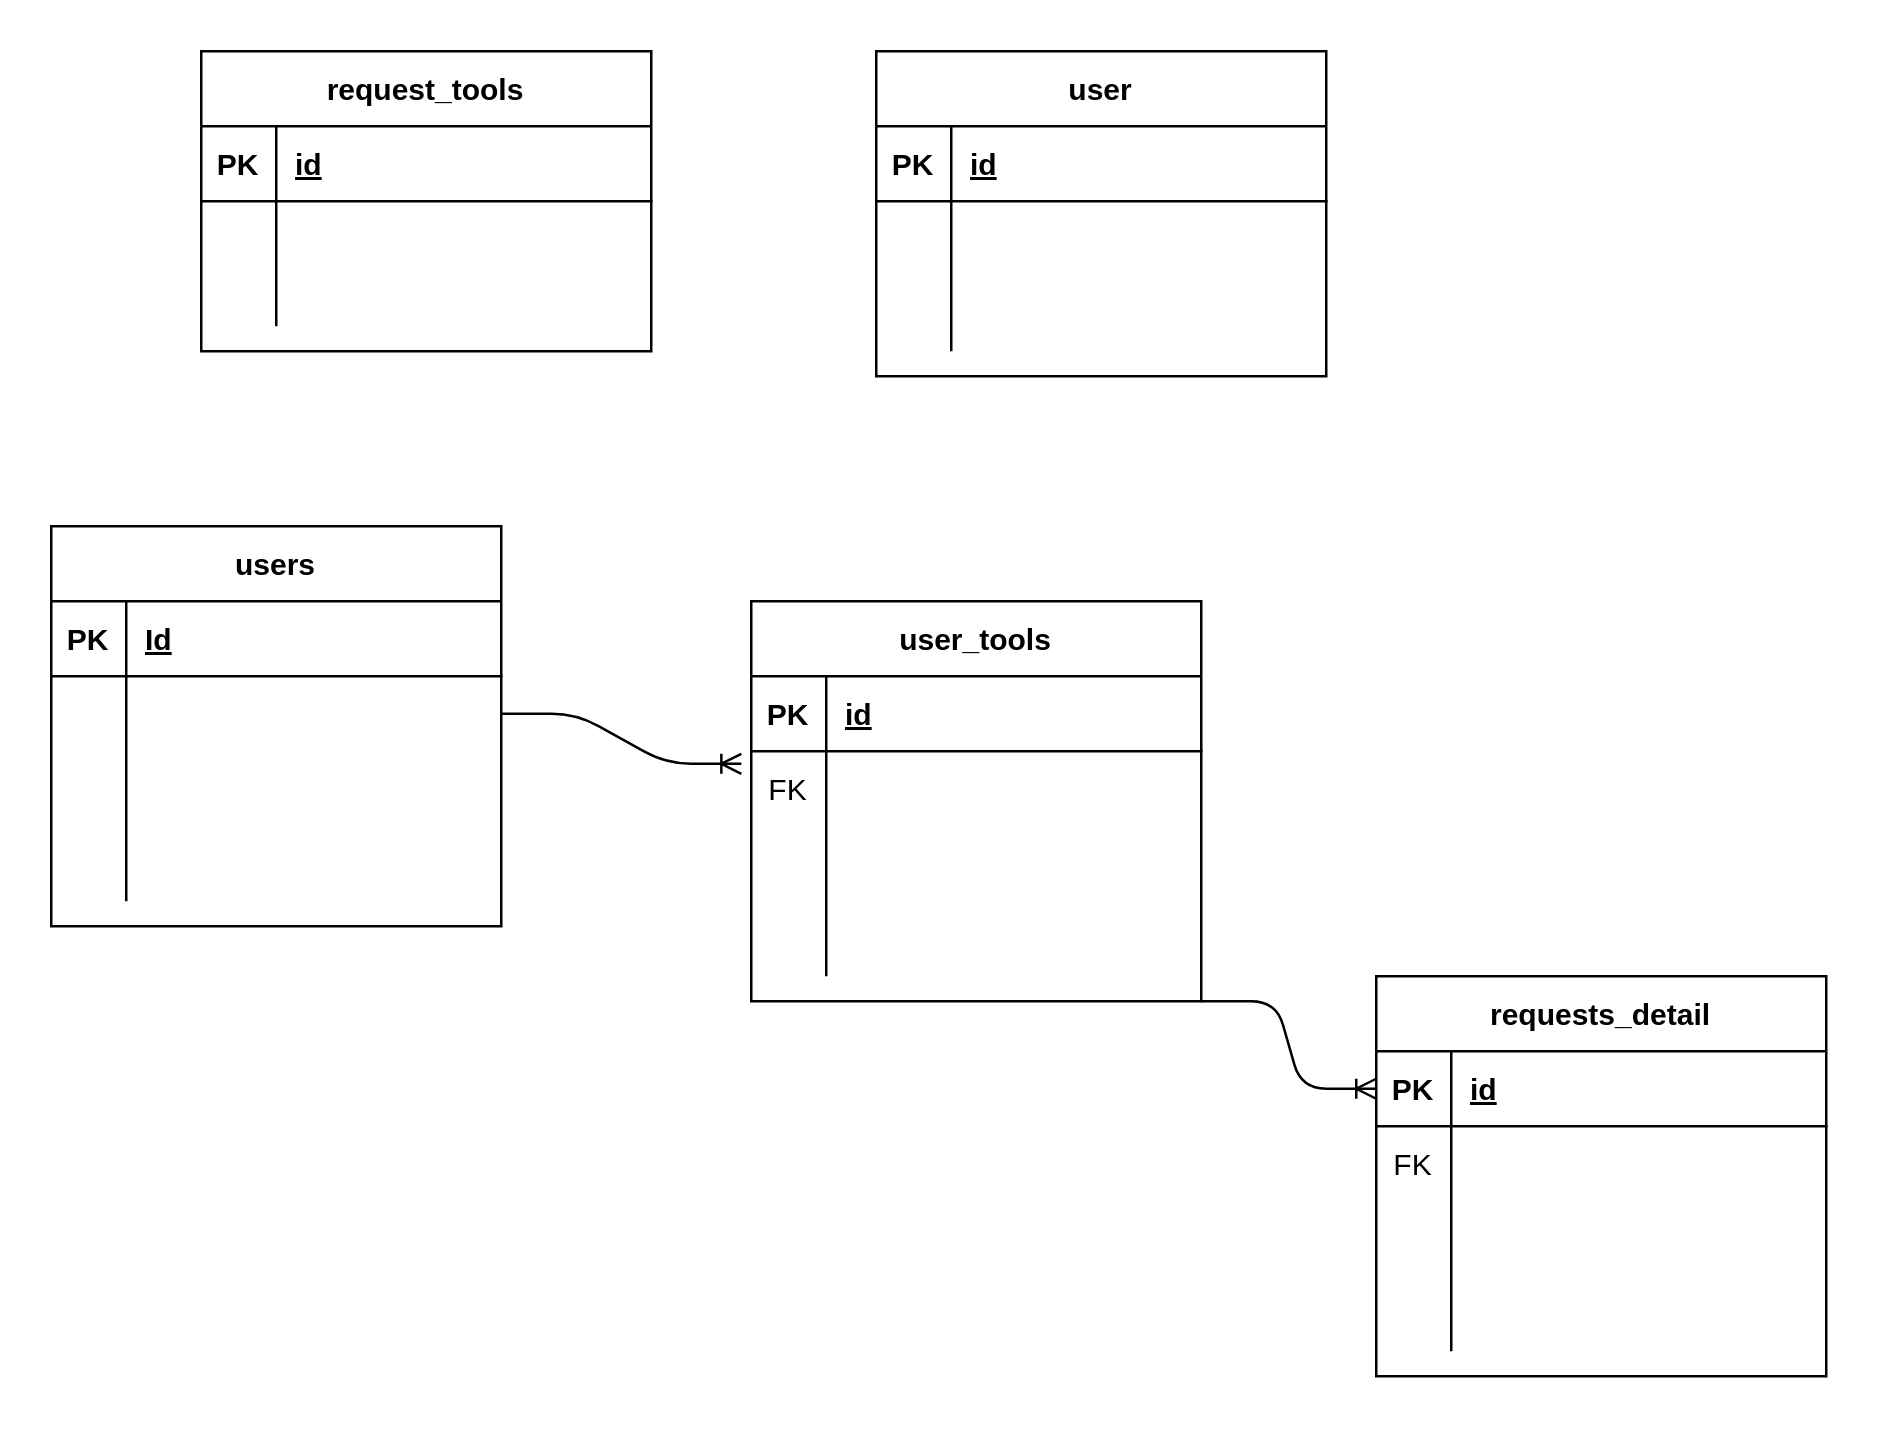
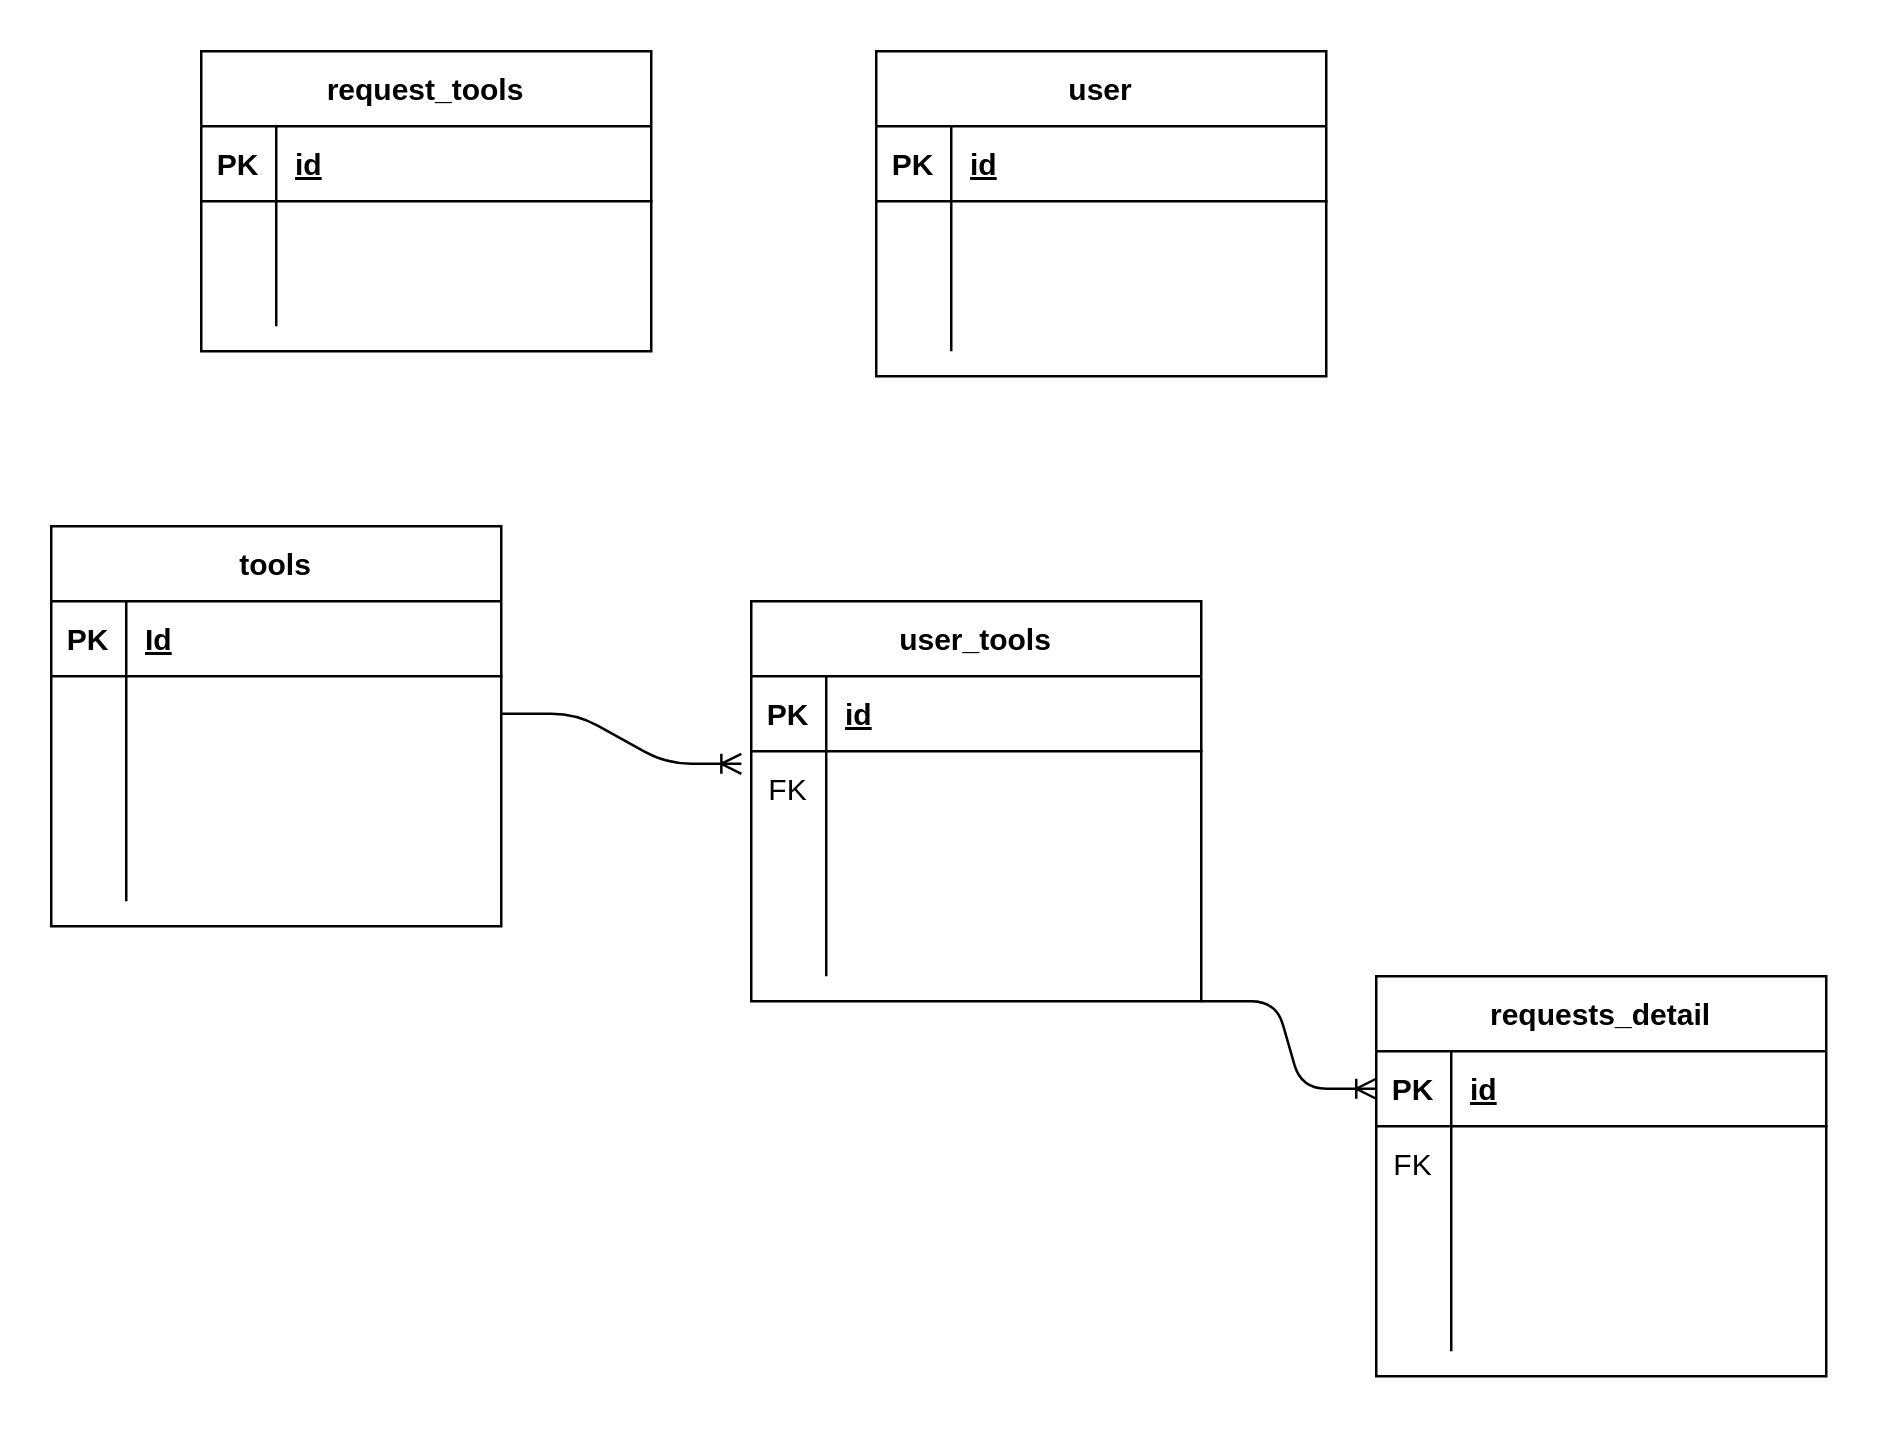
(275, 565) -> (275, 565)
